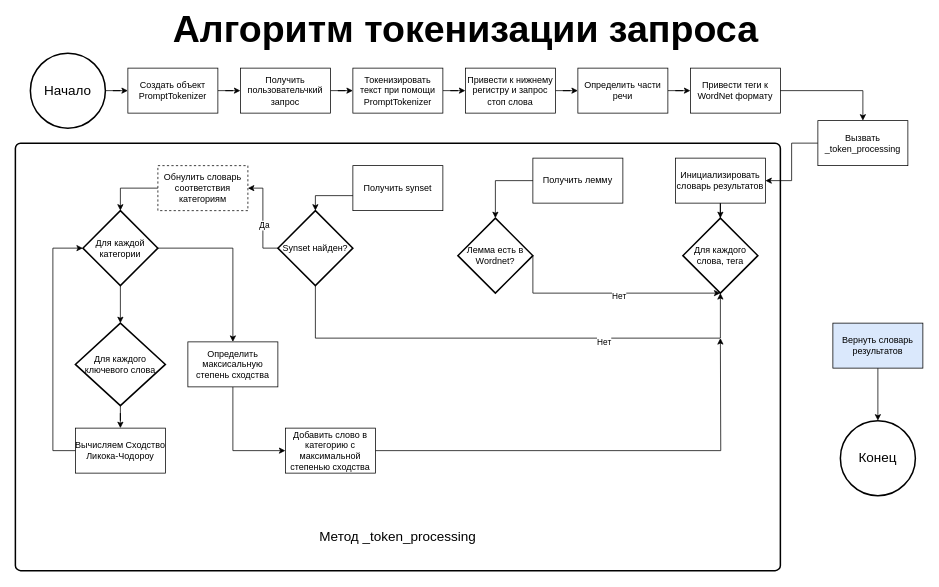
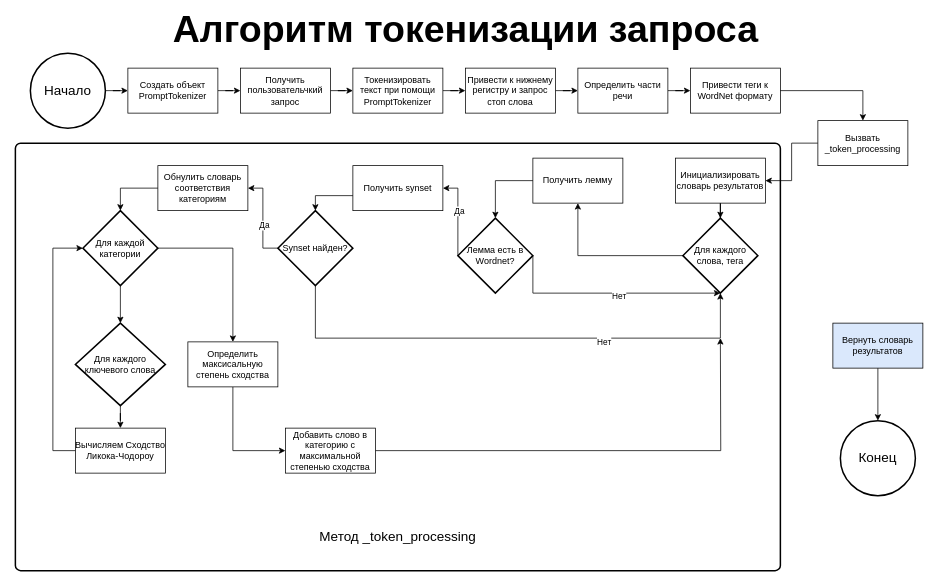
(203, 188) -> (203, 188)
none -> (455, 188)
none -> (630, 255)
